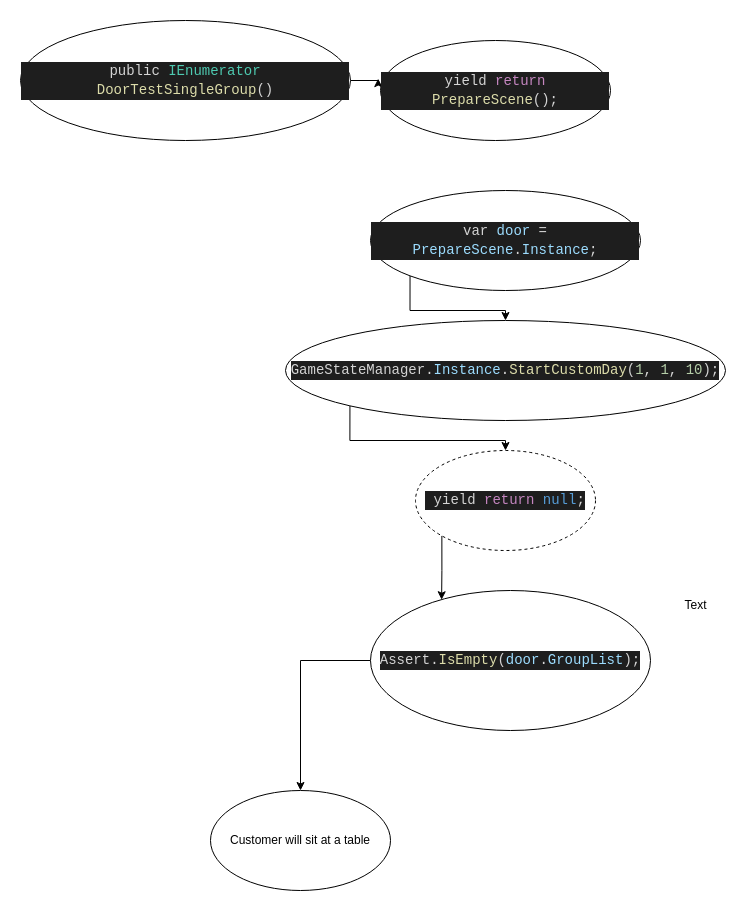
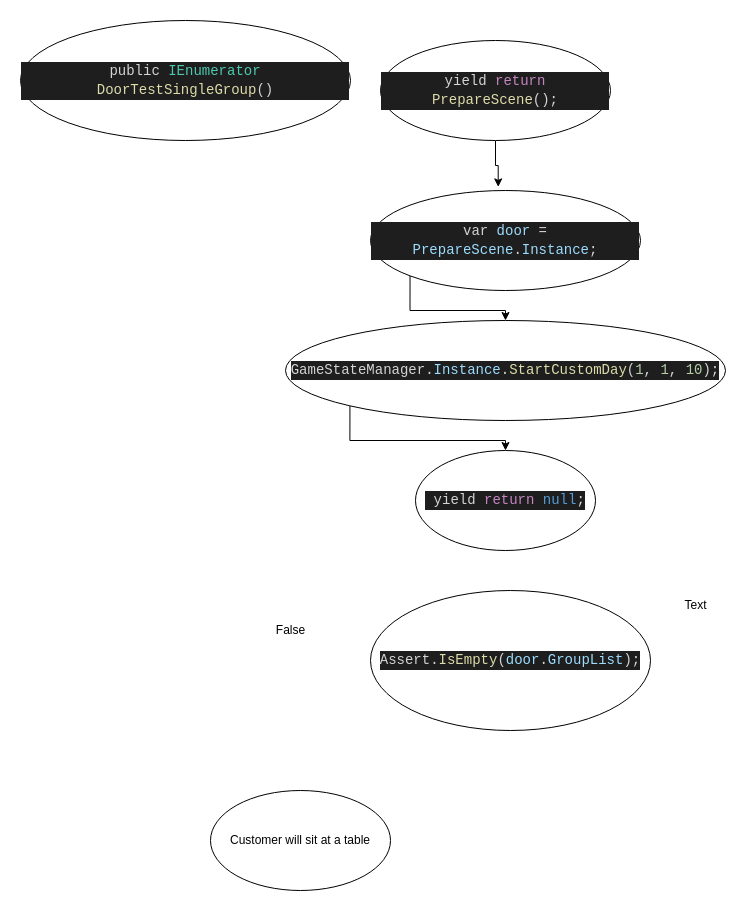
(366, 81) -> none
none -> (496, 162)
(506, 501) -> (506, 501)
(442, 564) -> none
none -> (291, 631)
(301, 687) -> none
